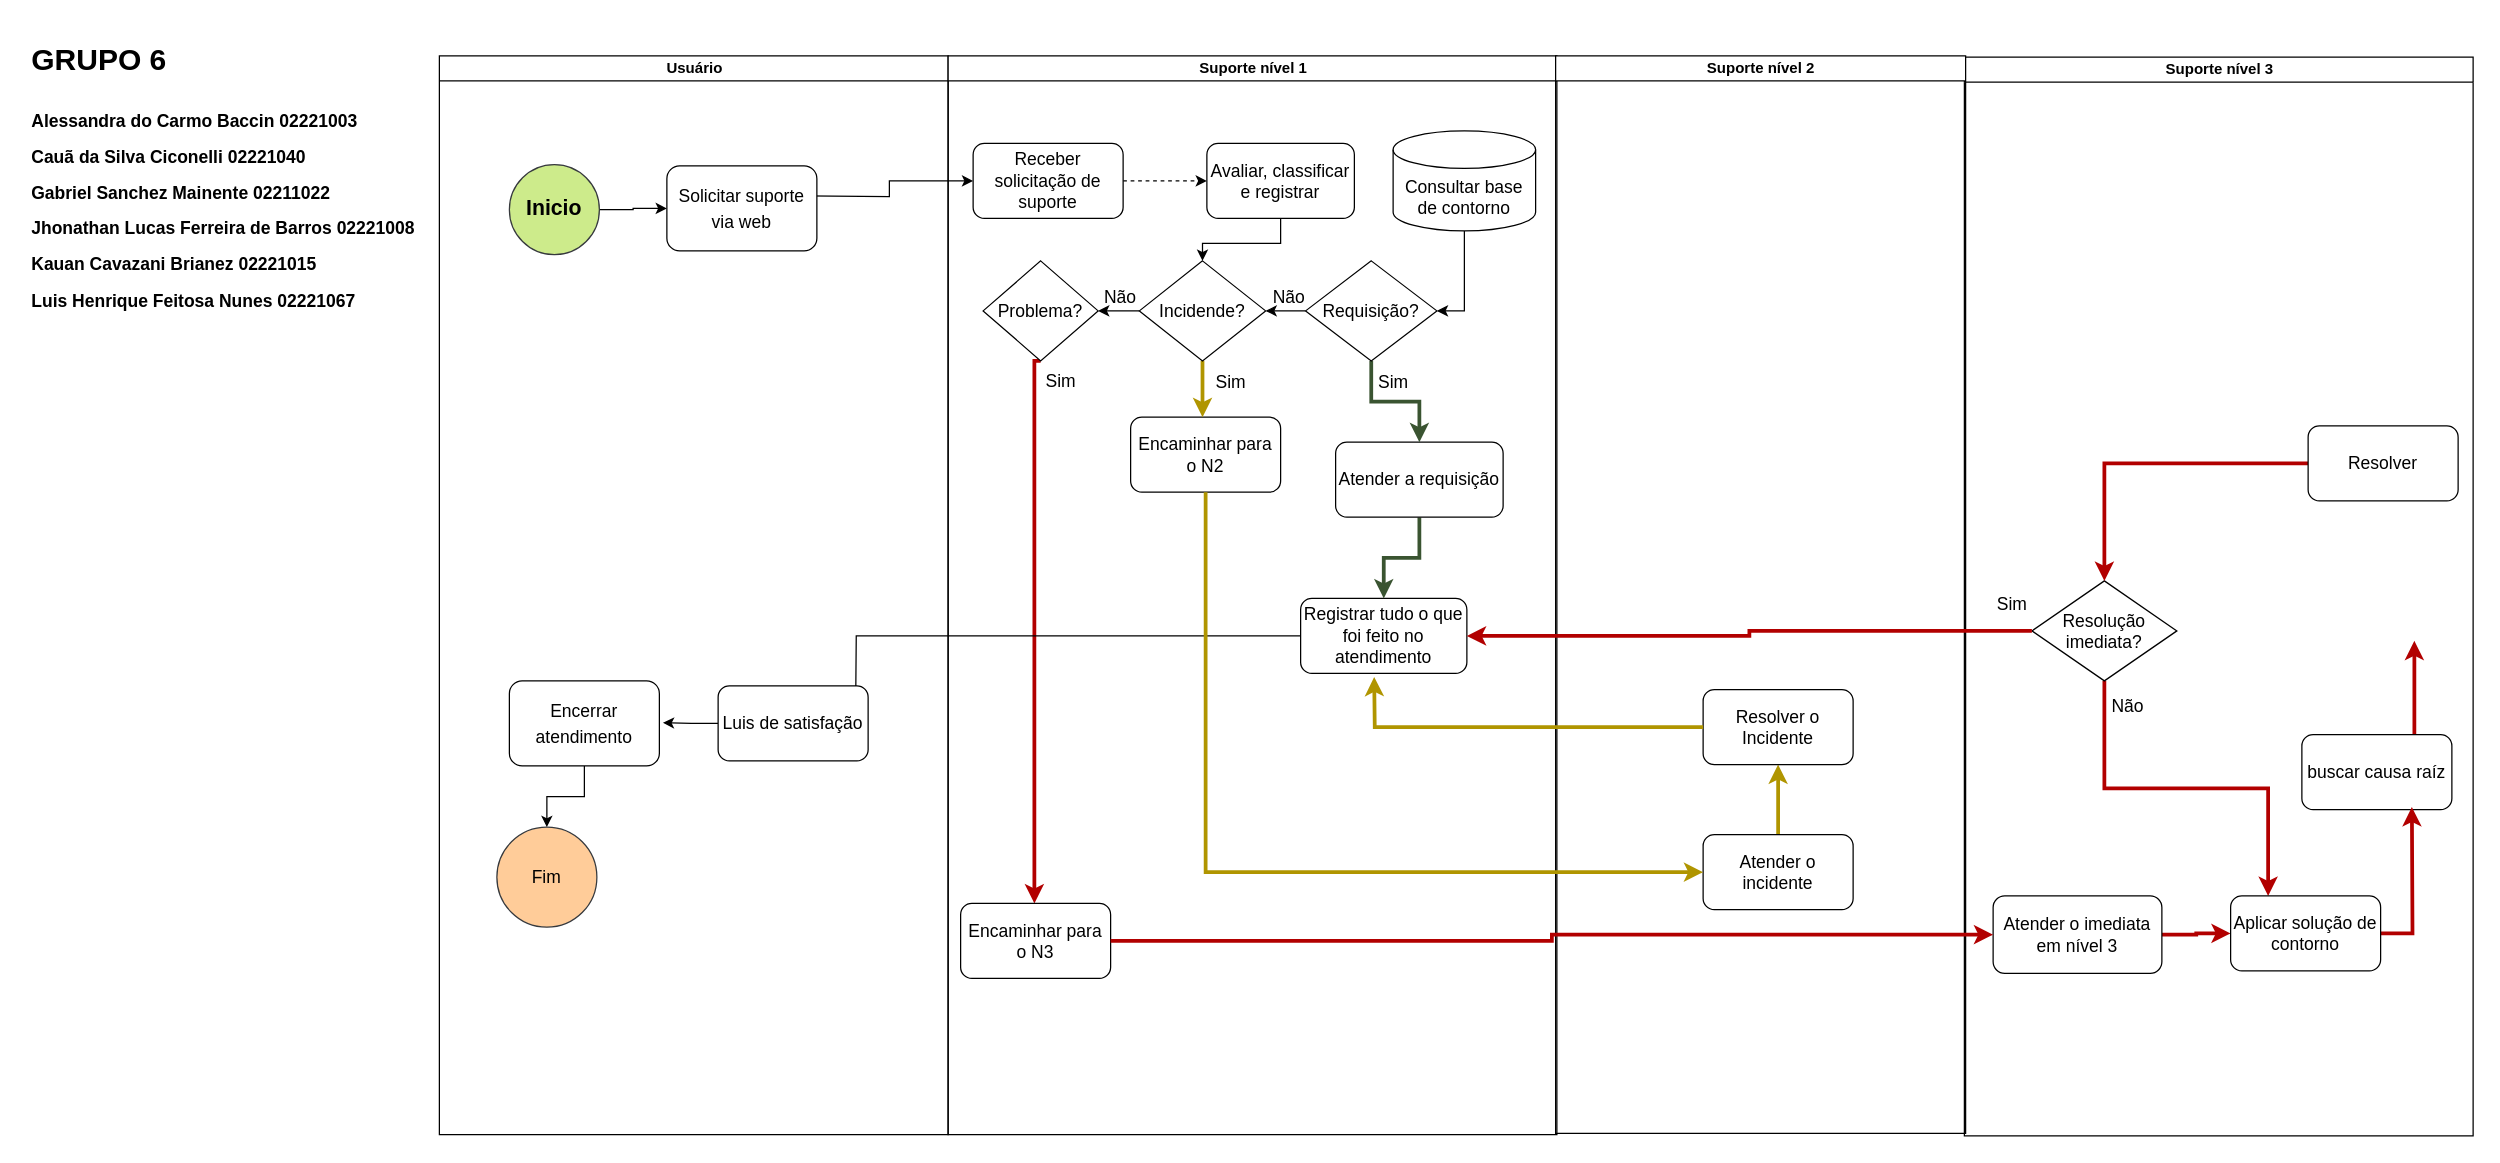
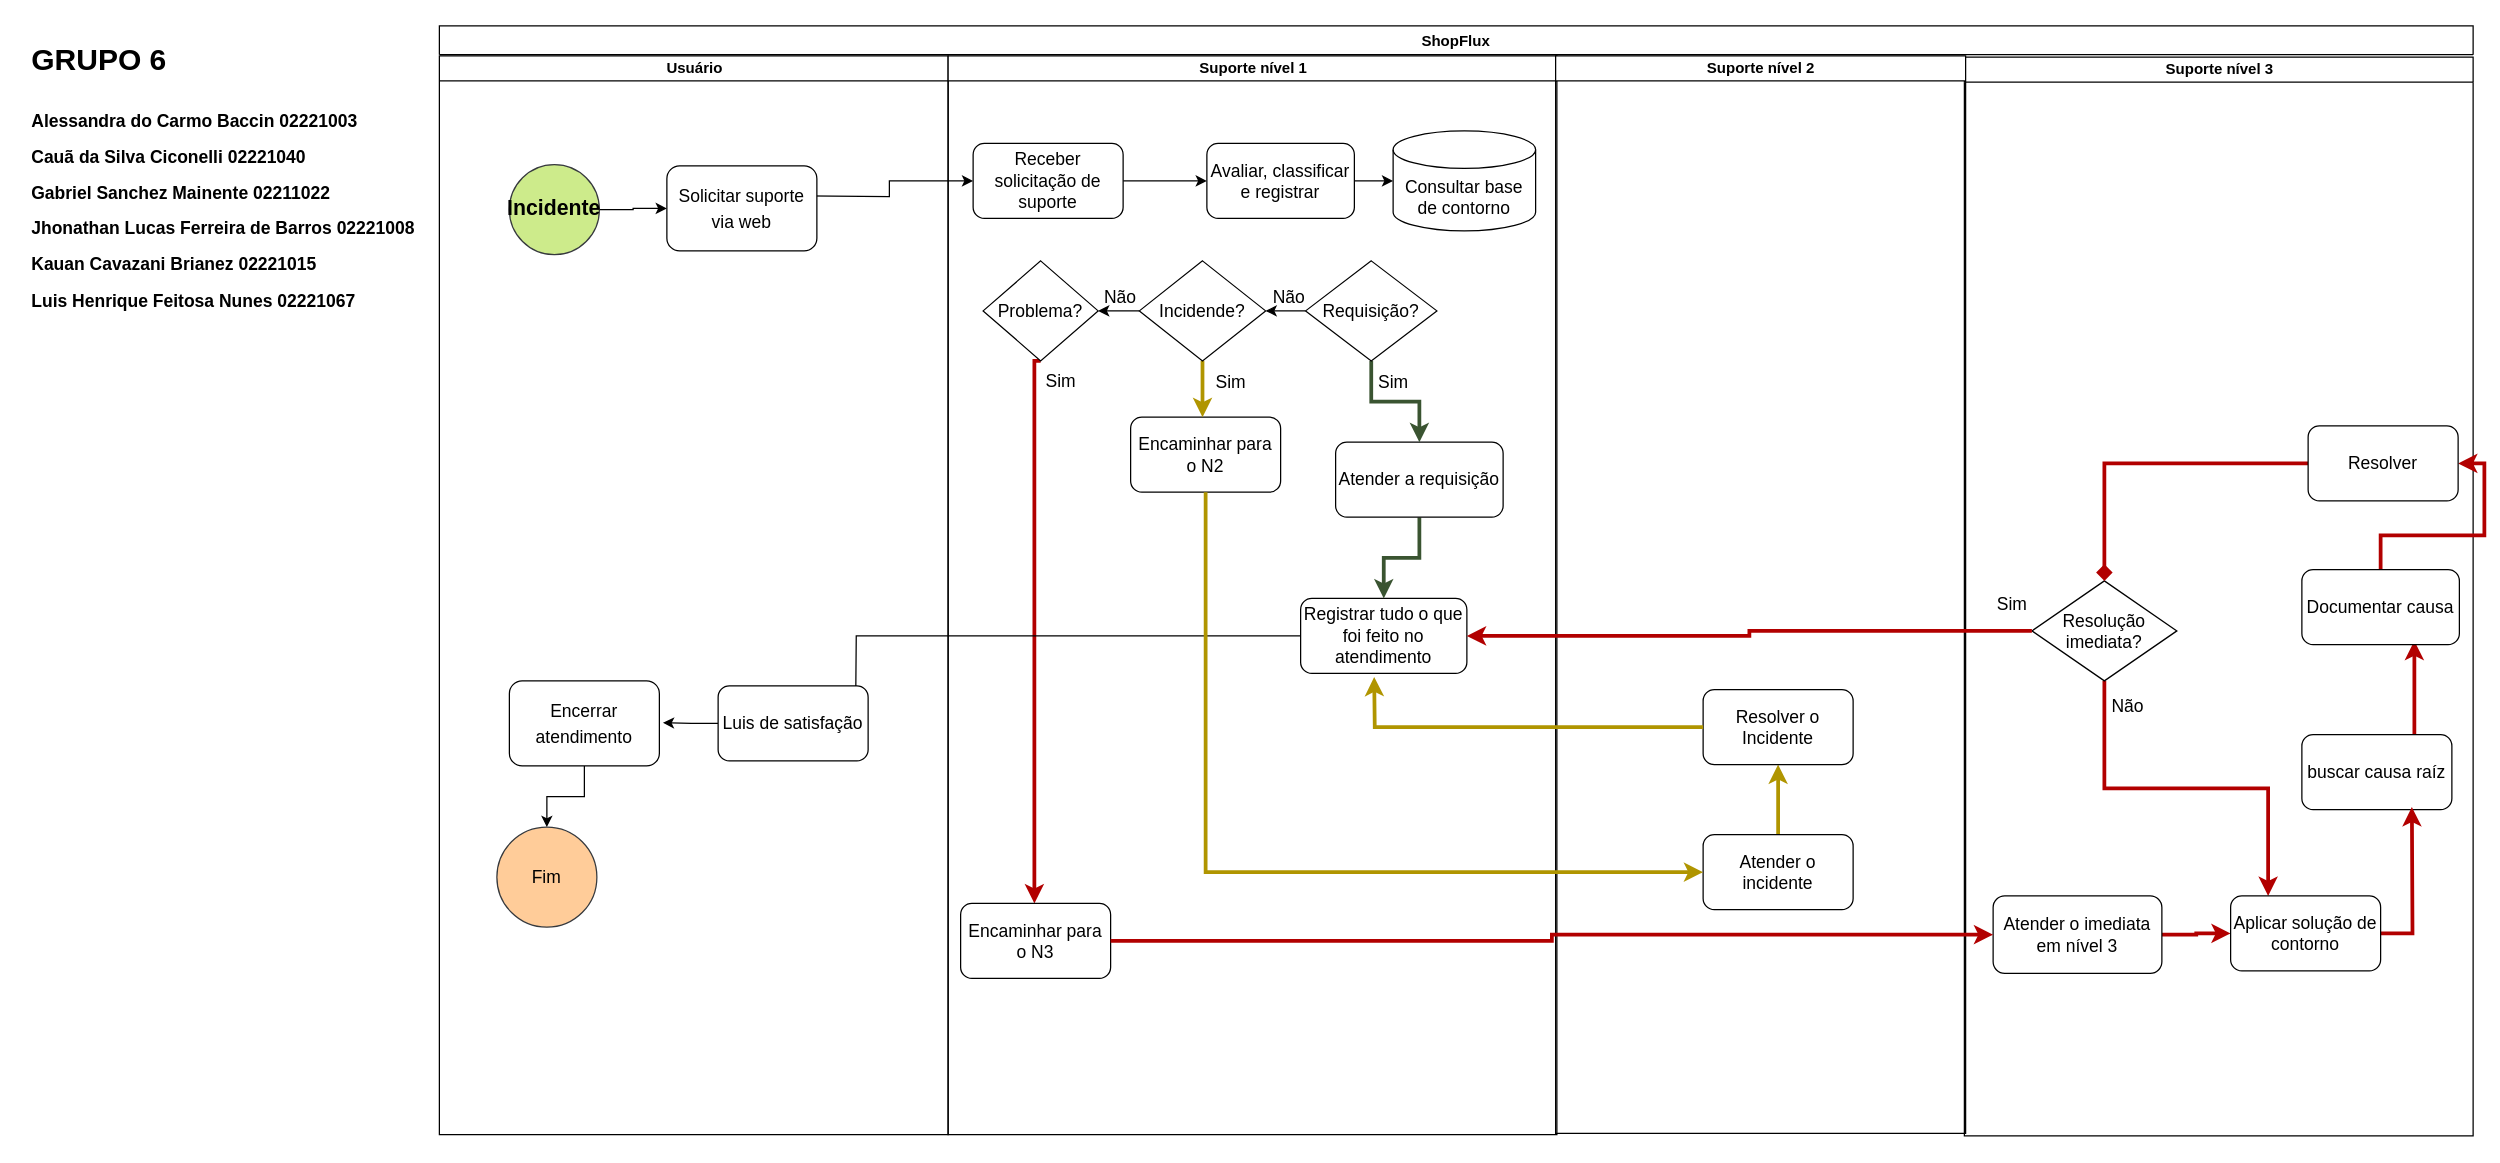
none -> (1456, 40)
(1162, 181) -> (1162, 181)
(554, 209) -> (554, 209)
(1250, 243) -> (1378, 181)
(1464, 280) -> none
none -> (2455, 535)
(2104, 565) -> (2104, 565)
none -> (2381, 607)
